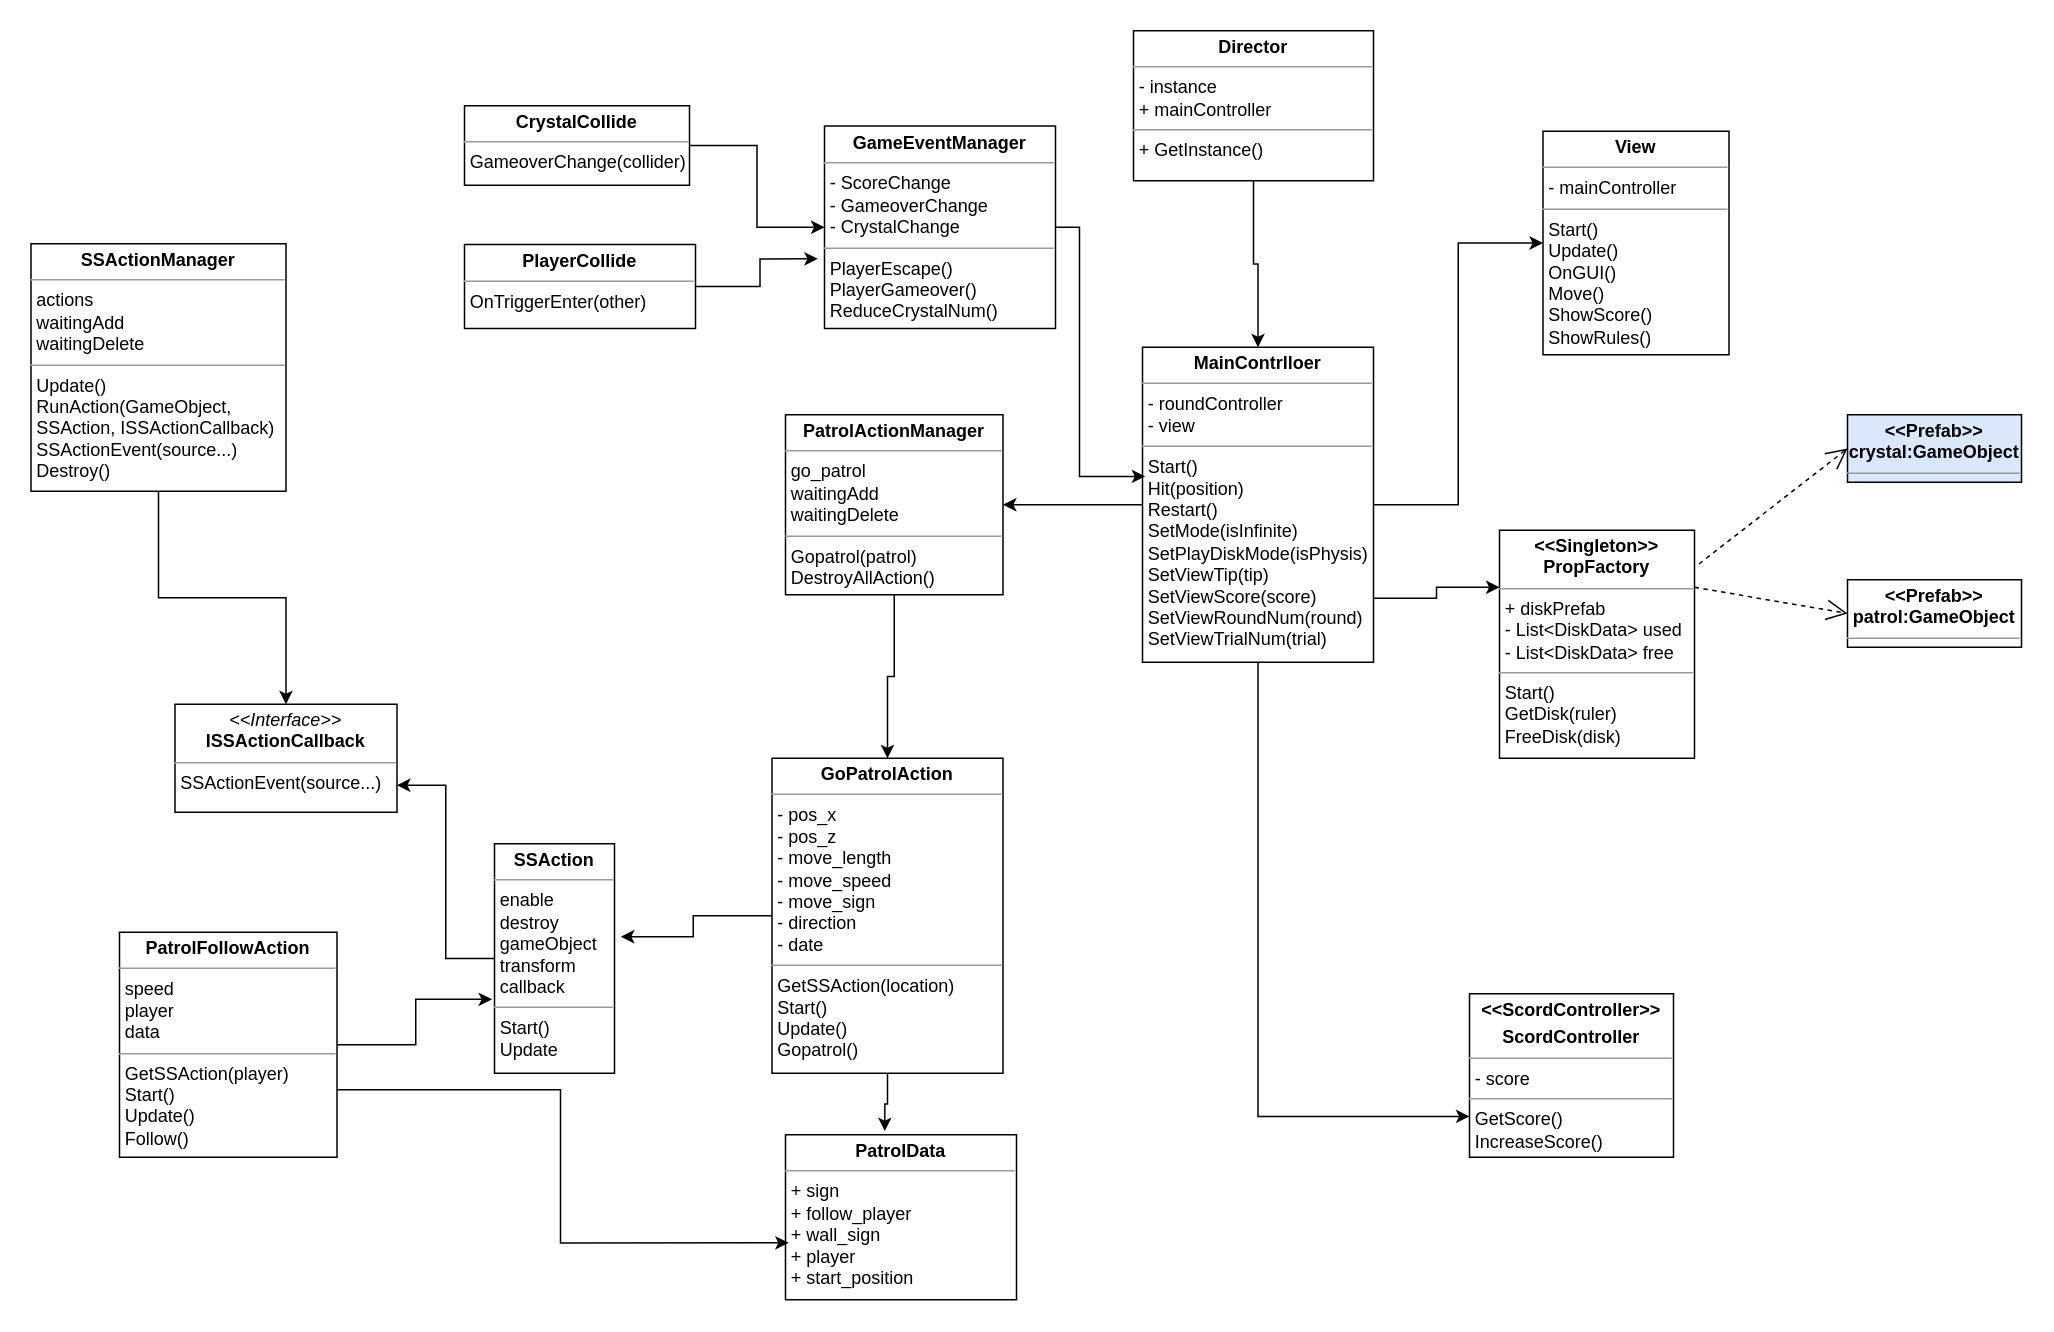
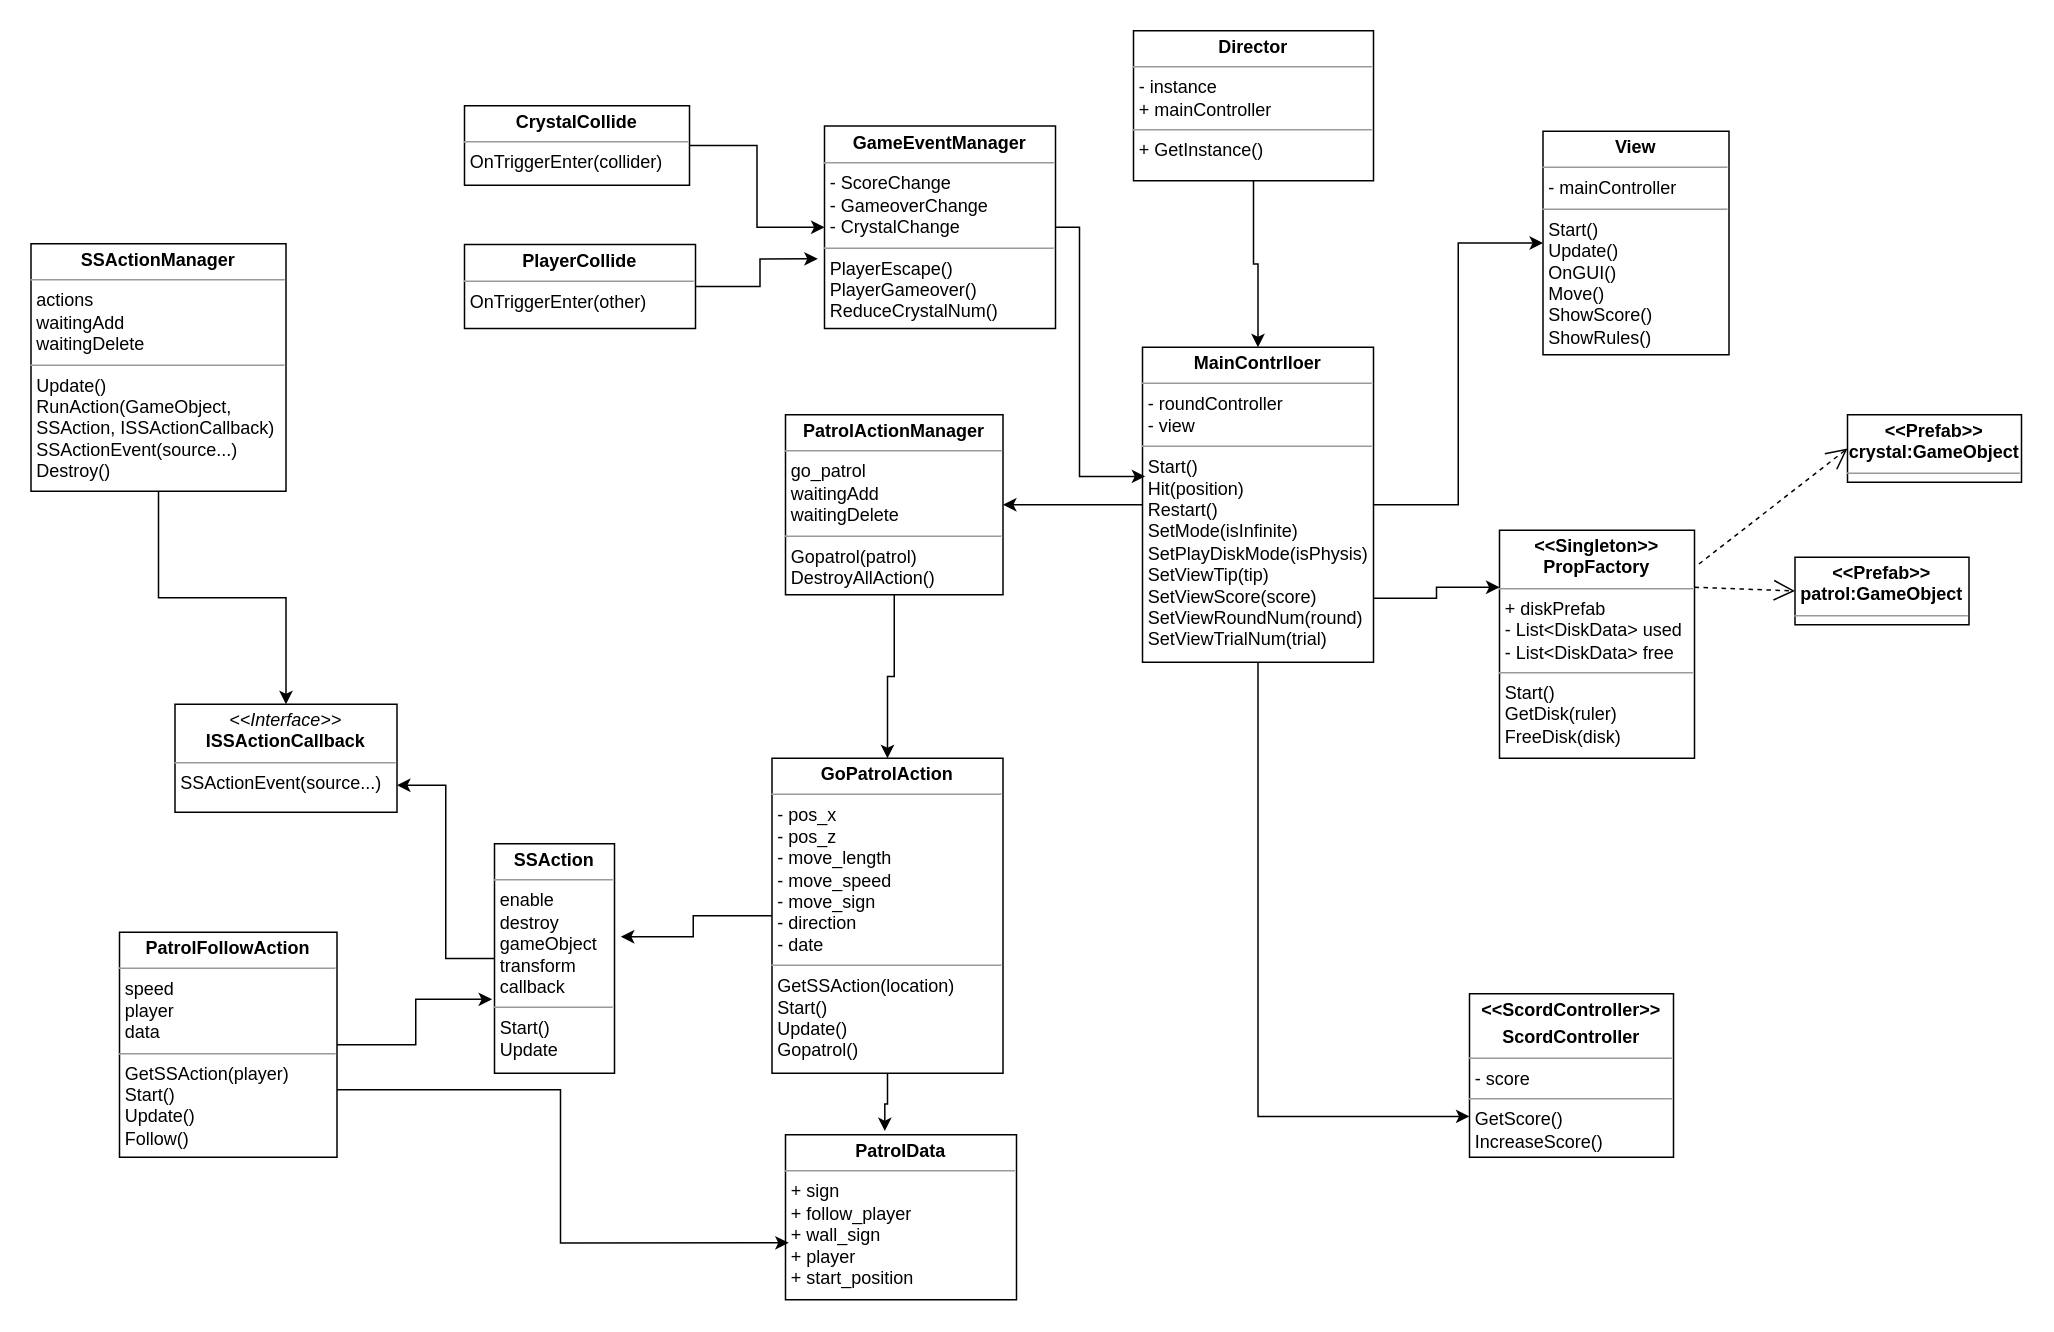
(578, 127) -> (576, 127)
(1934, 449) -> (1934, 449)
(1934, 614) -> (1882, 591)
